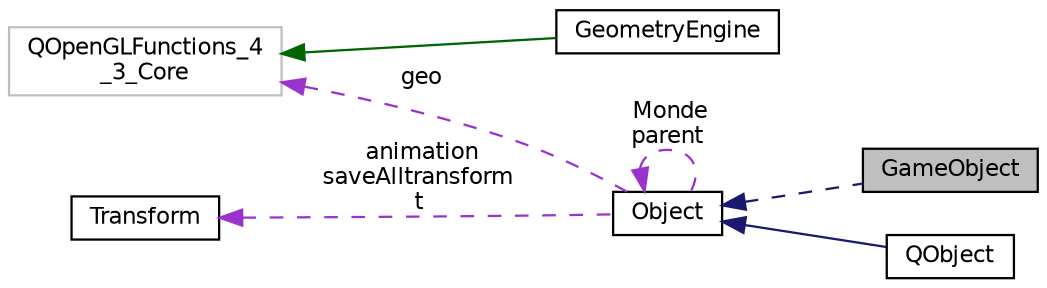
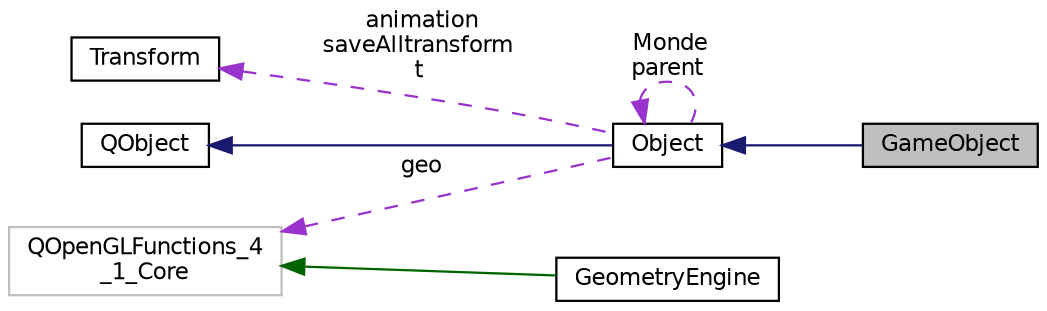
(145, 61) -> (145, 261)
(803, 193) -> (804, 145)
(816, 236) -> (422, 145)
